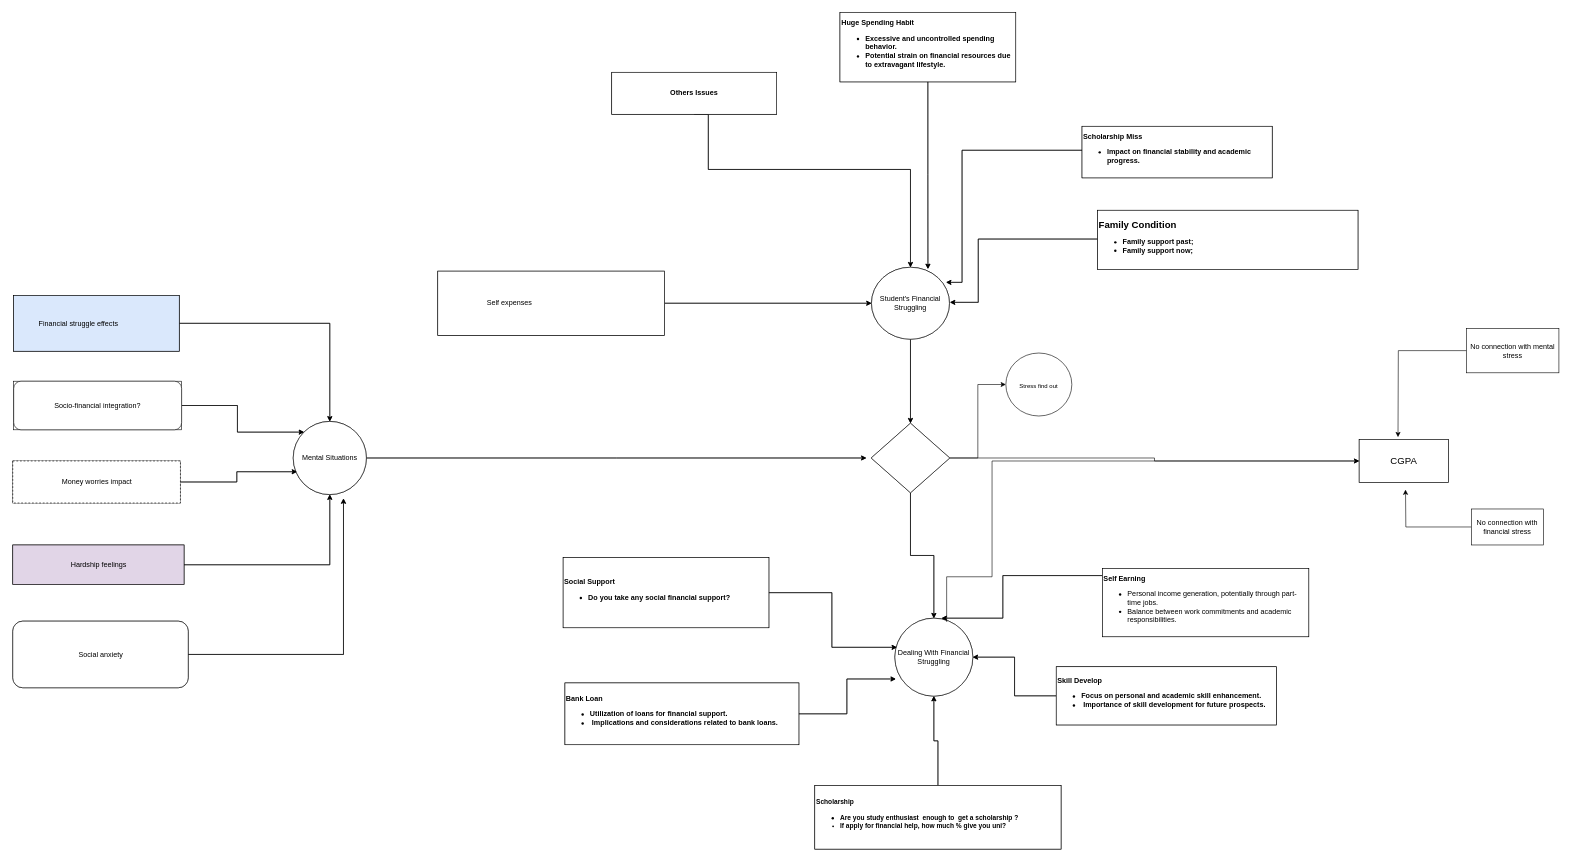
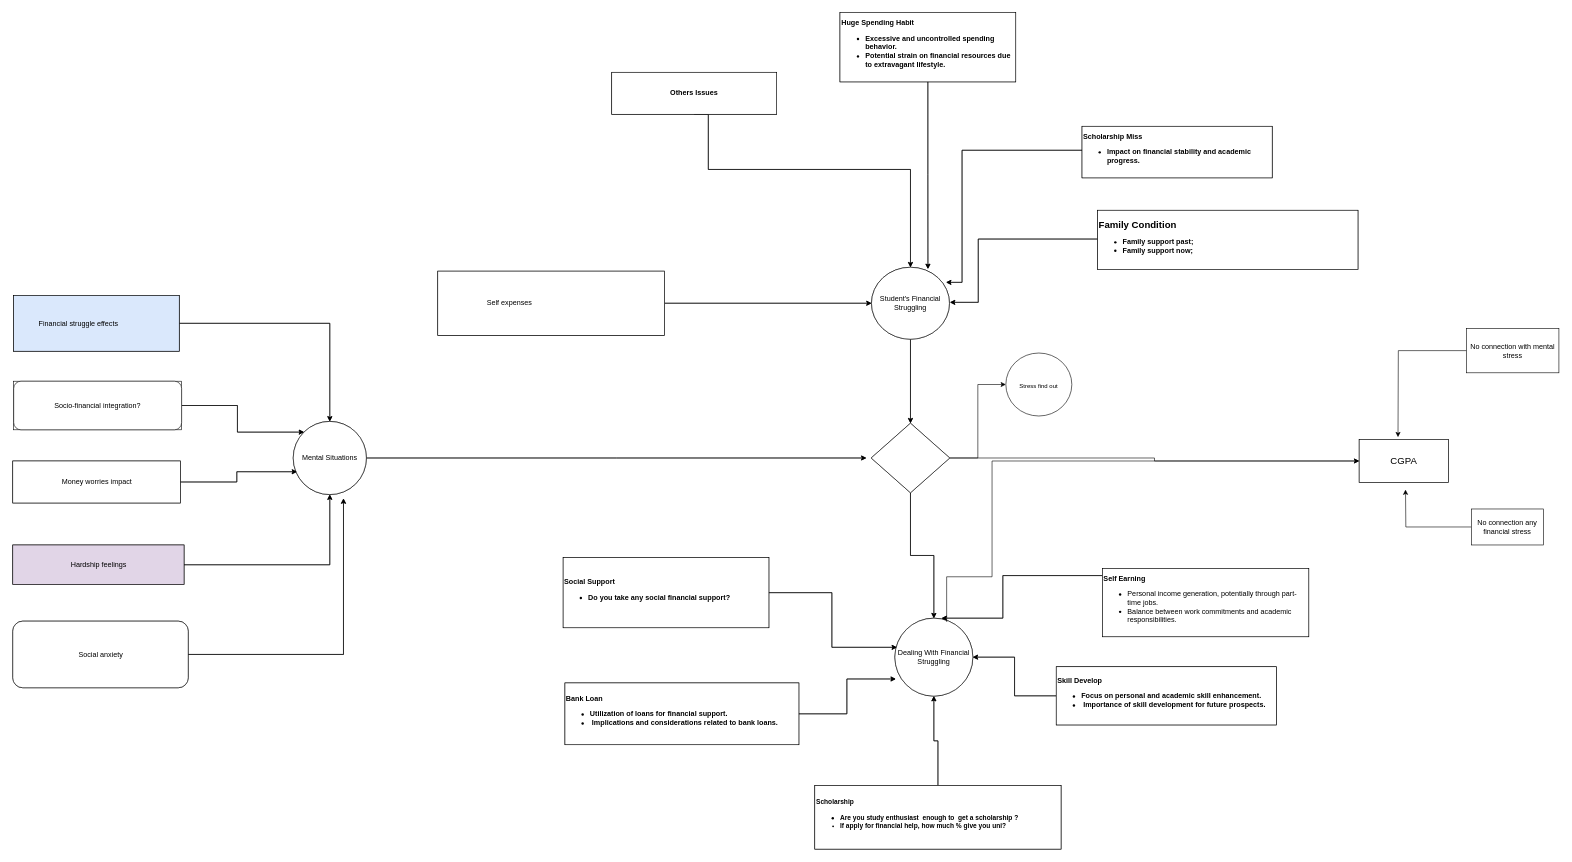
(96, 482) -> (96, 482)
(1508, 527) -> (1508, 527)
